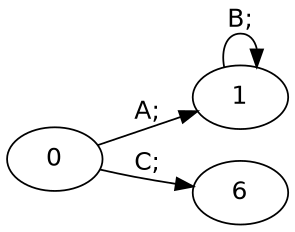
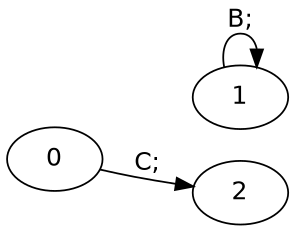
(139, 131) -> none
(240, 193) -> (240, 193)
